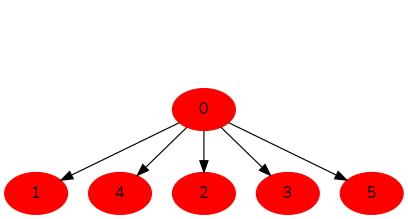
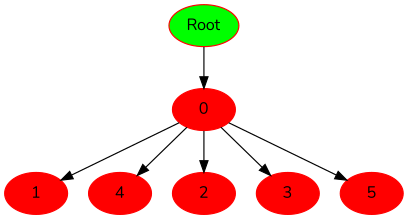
none -> (204, 26)
